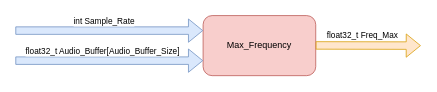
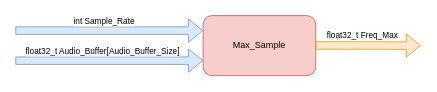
(259, 45) -> (259, 45)
